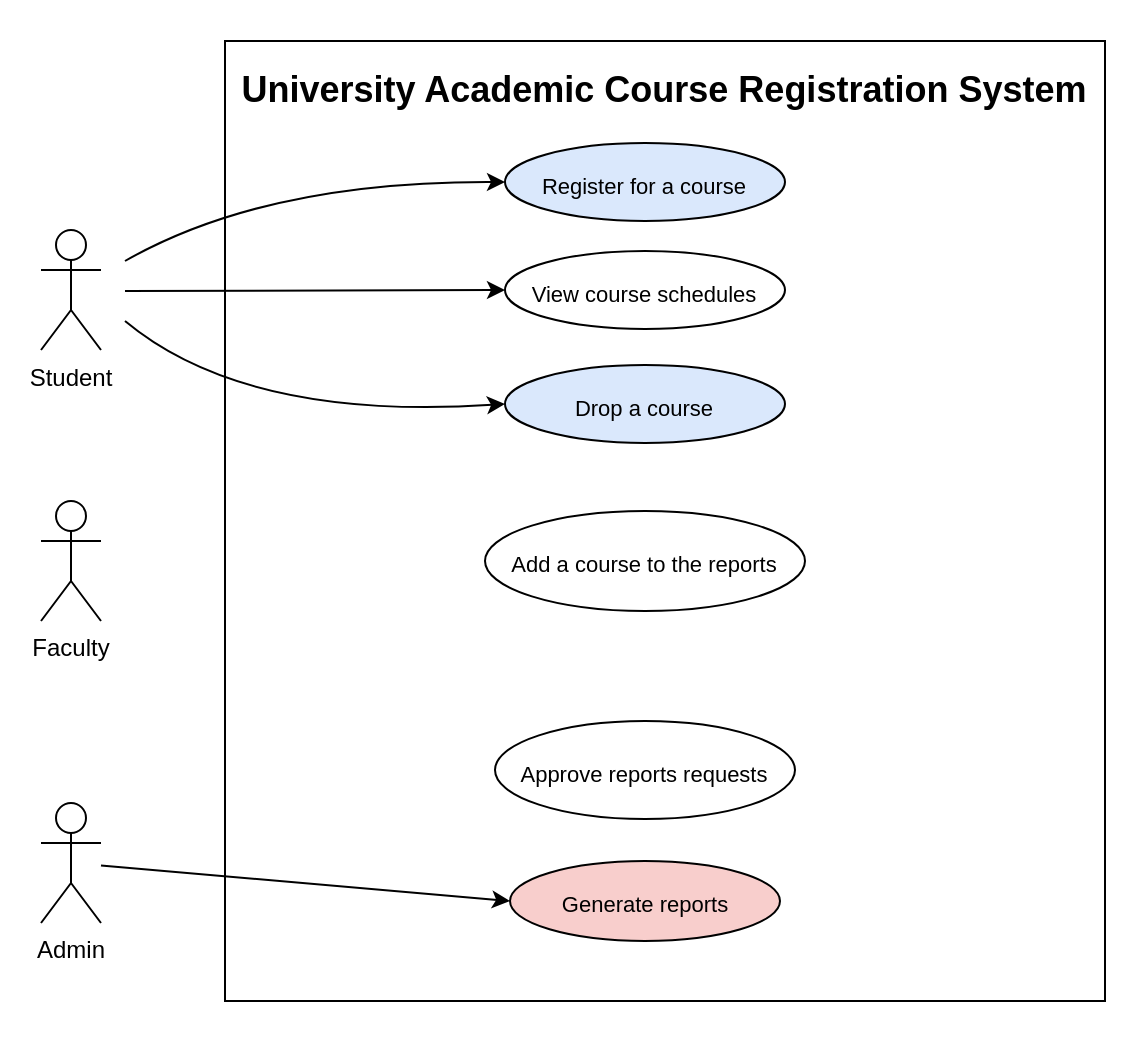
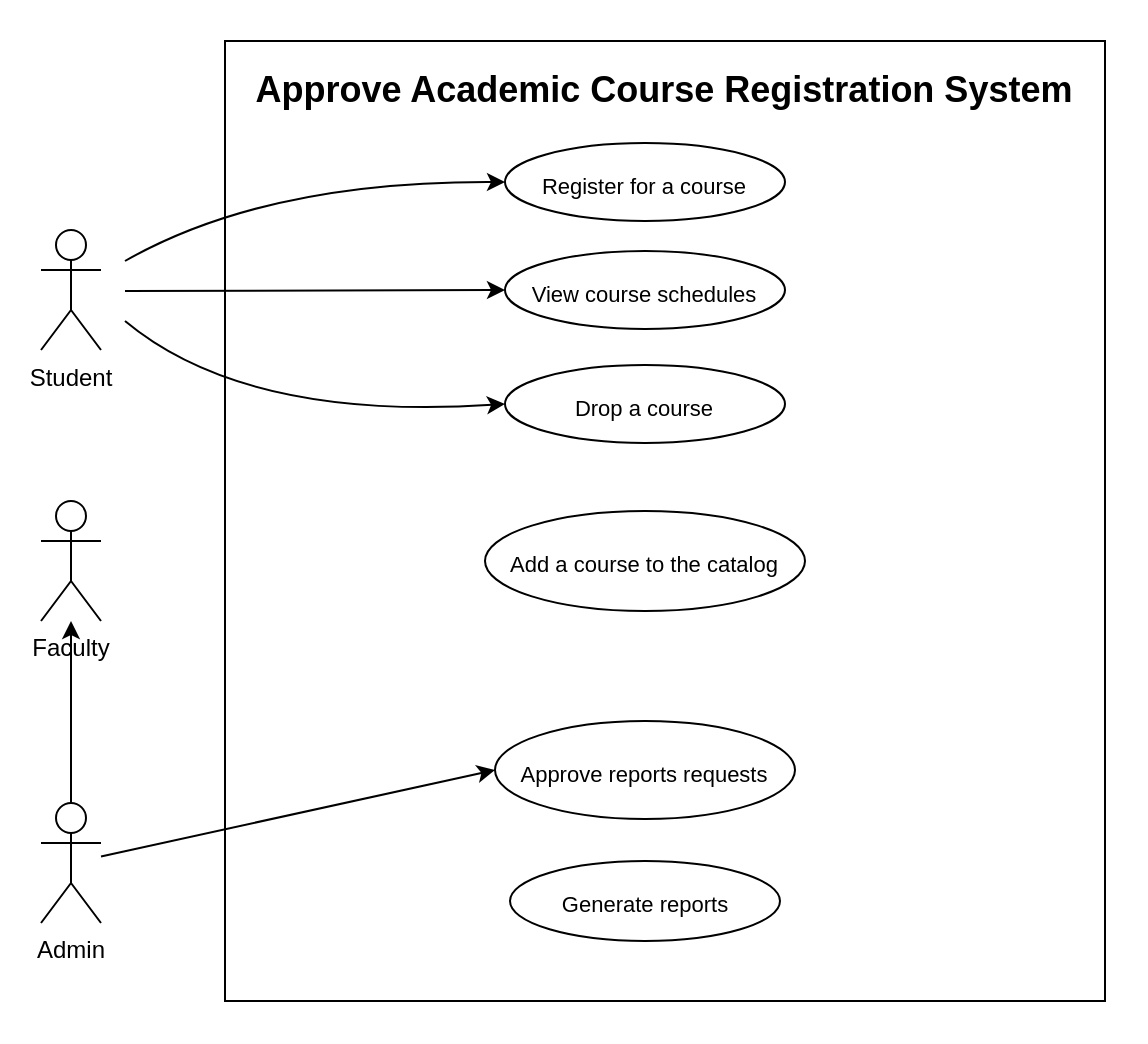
(665, 91) -> (665, 91)
(645, 182) -> (645, 182)
(645, 404) -> (645, 404)
(645, 561) -> (645, 561)
none -> (292, 815)
(299, 883) -> (71, 719)
(645, 901) -> (645, 901)
